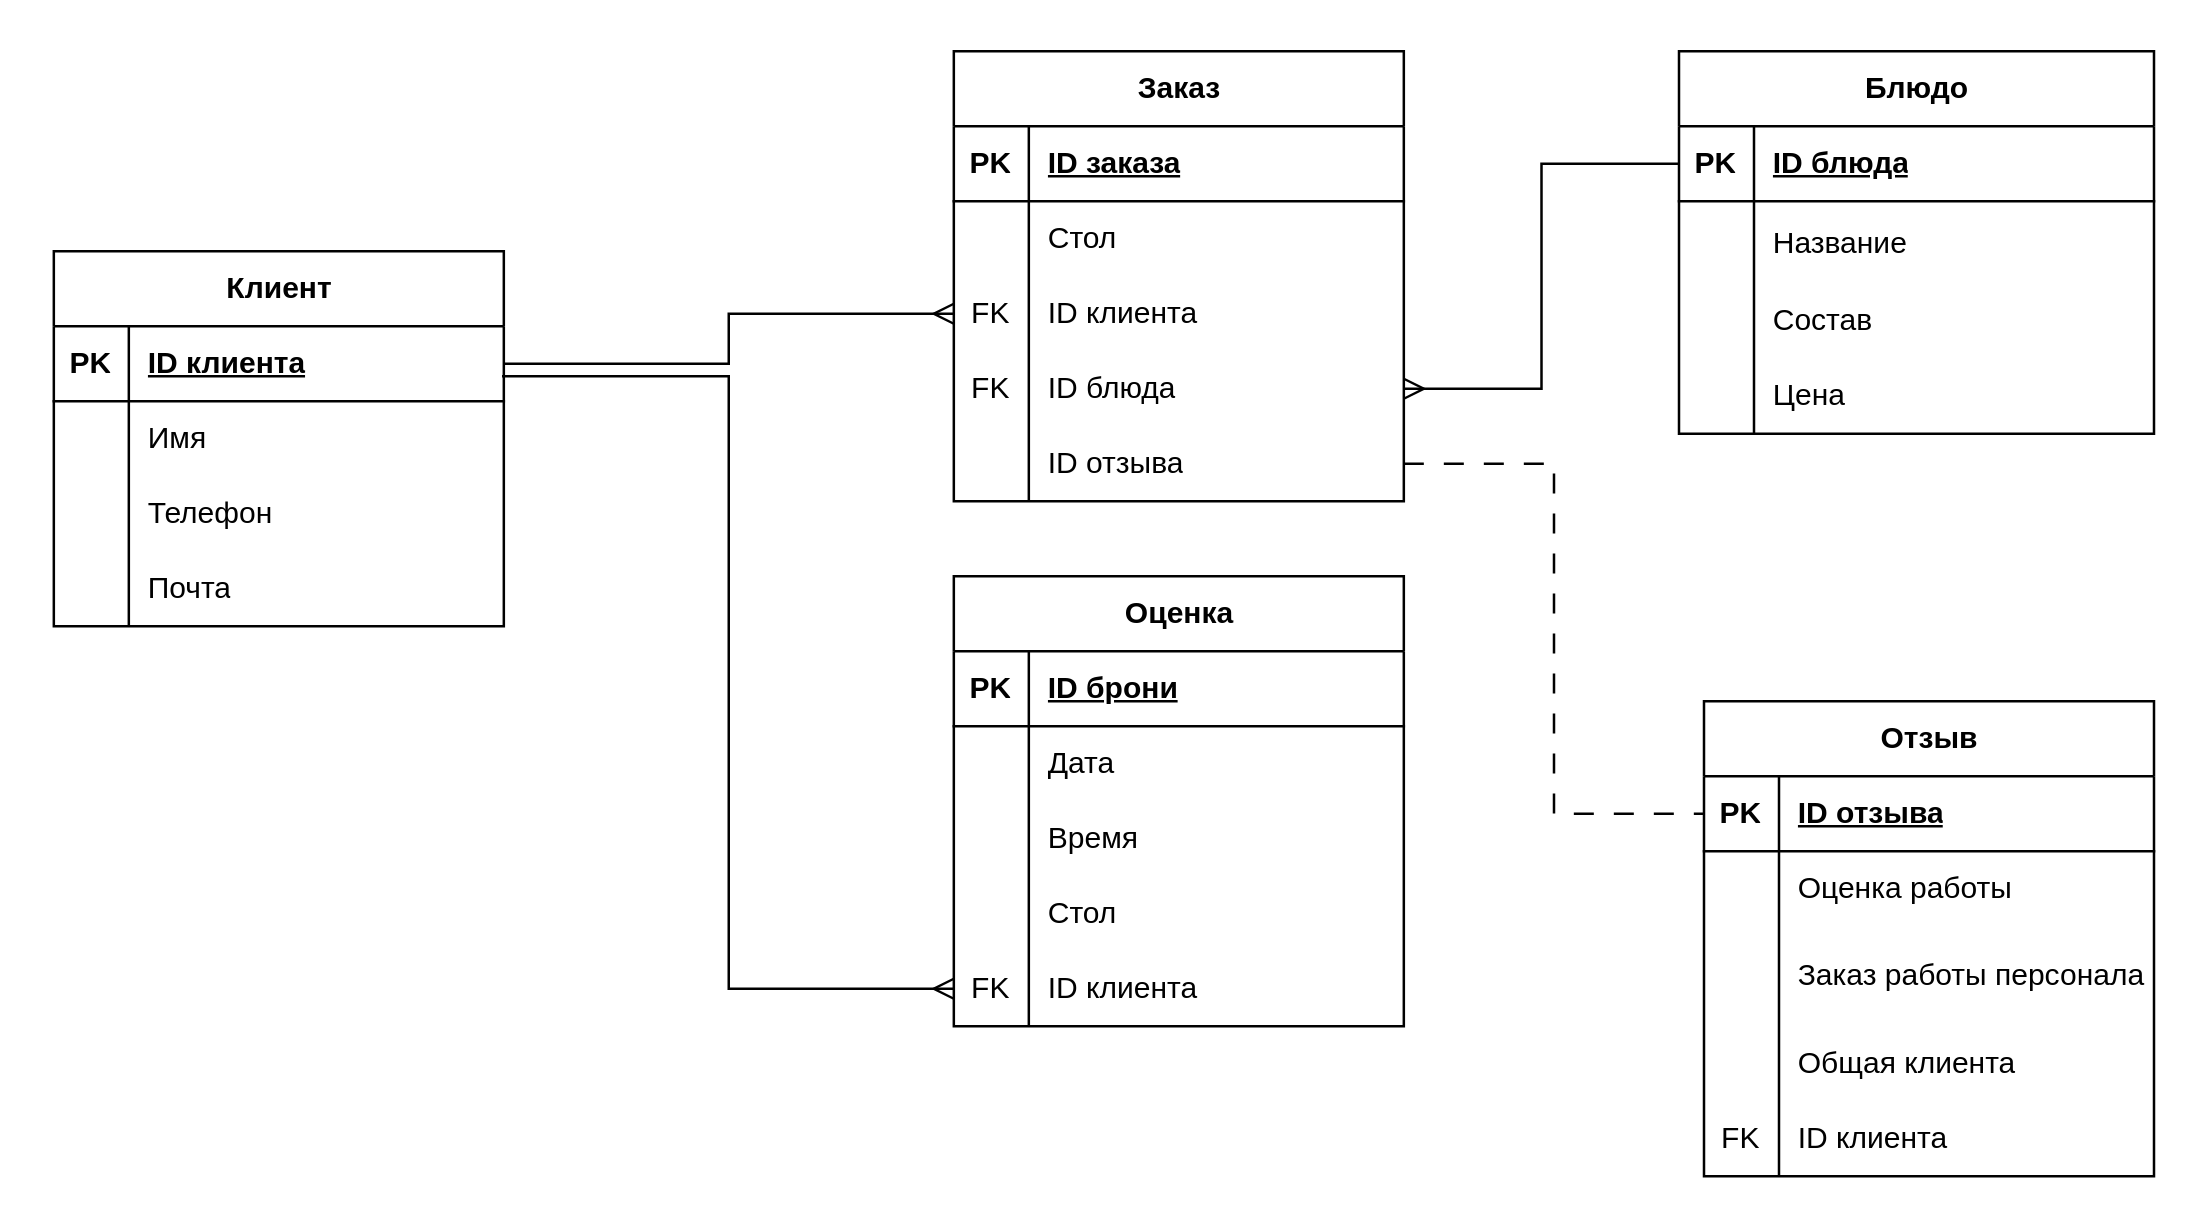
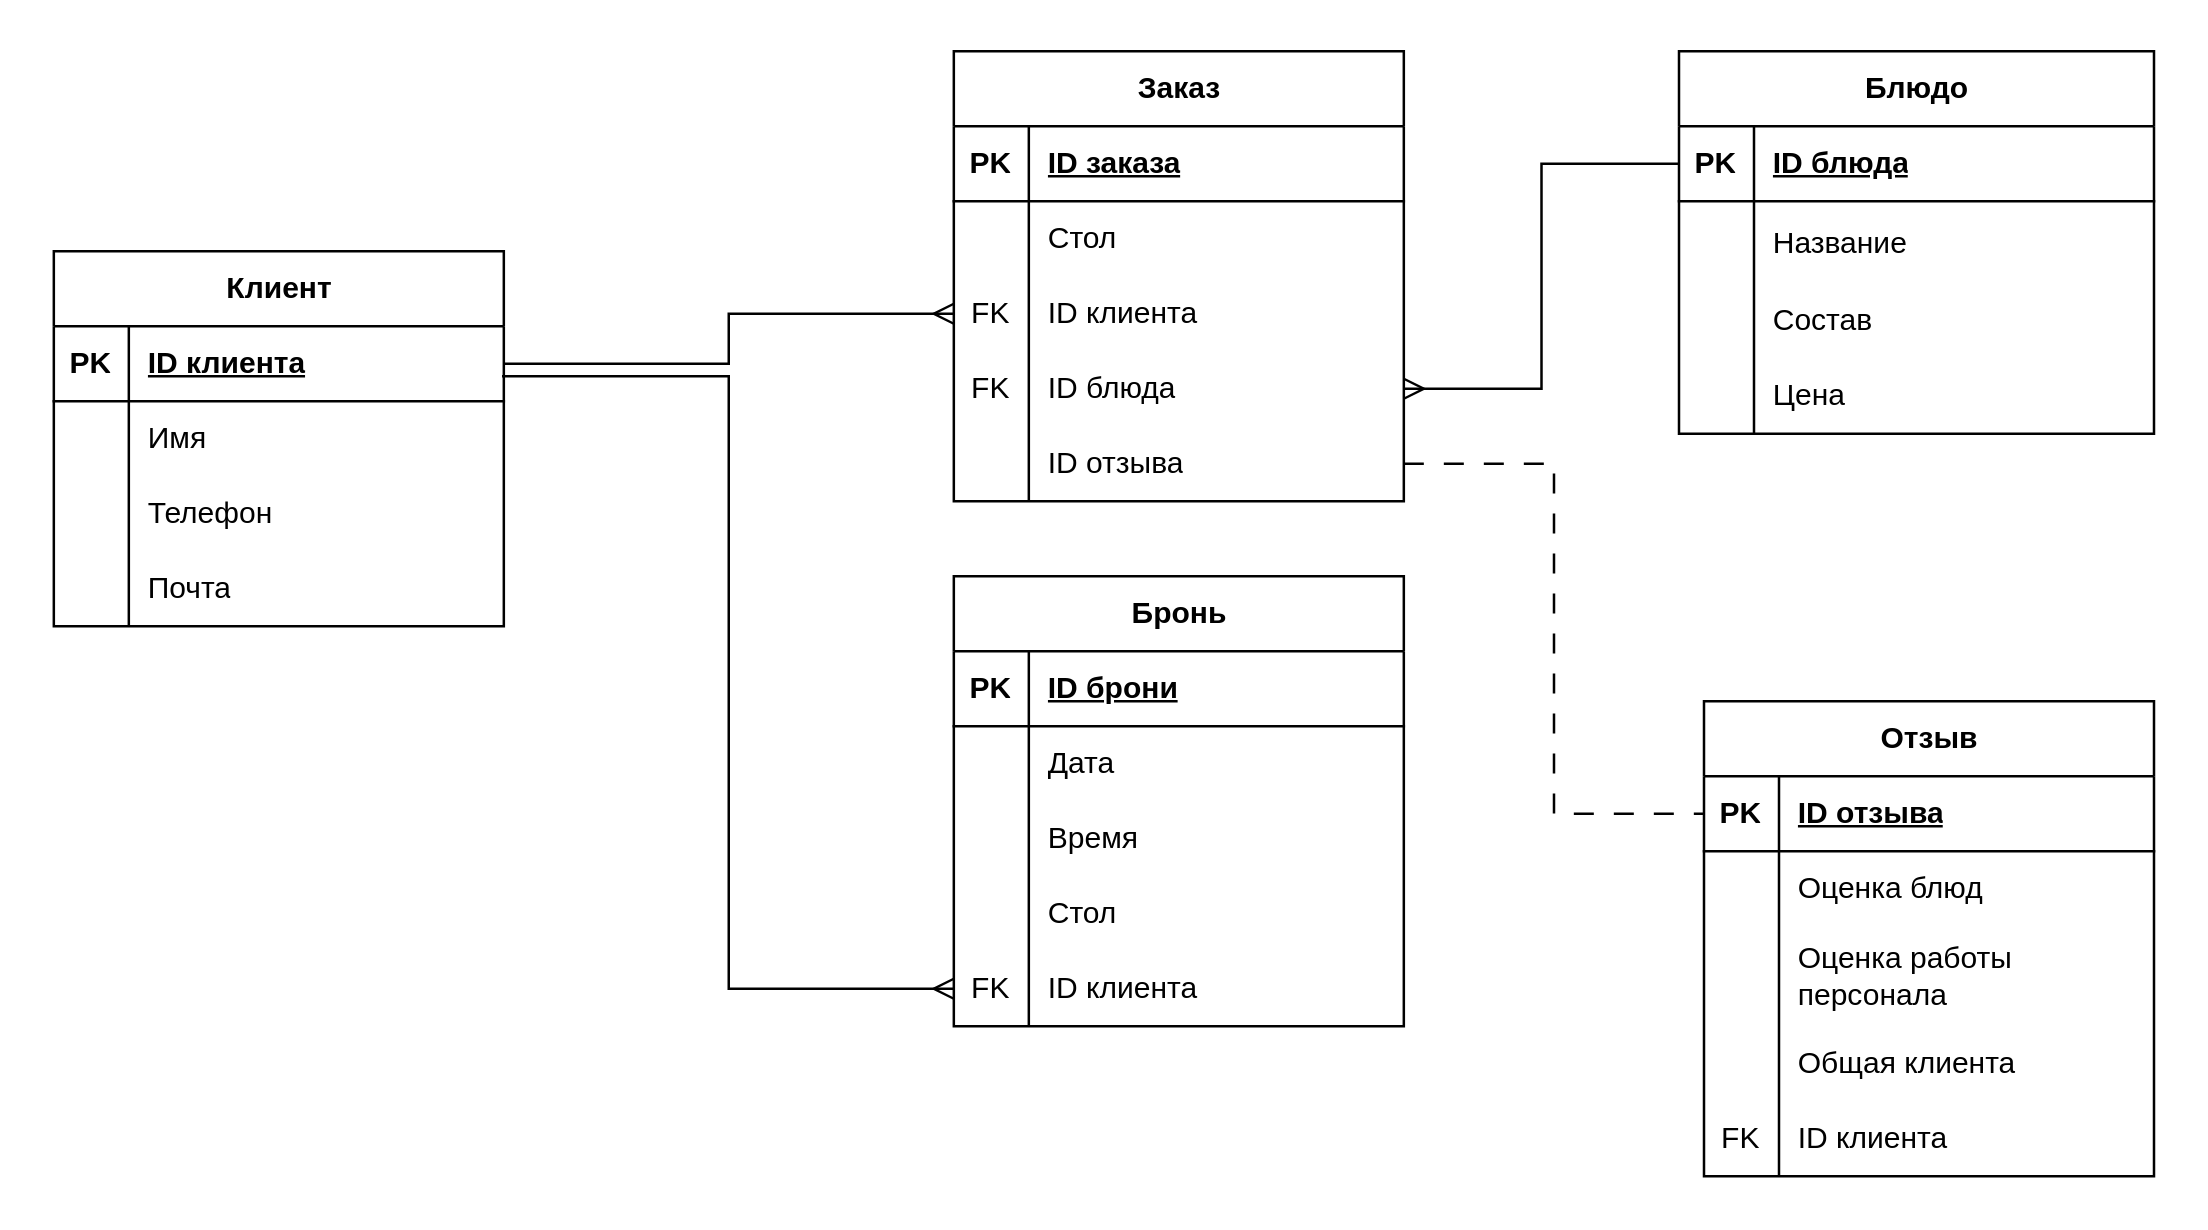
(1180, 614) -> (1180, 614)
(1904, 889) -> (1887, 889)
(1976, 976) -> (1976, 976)
